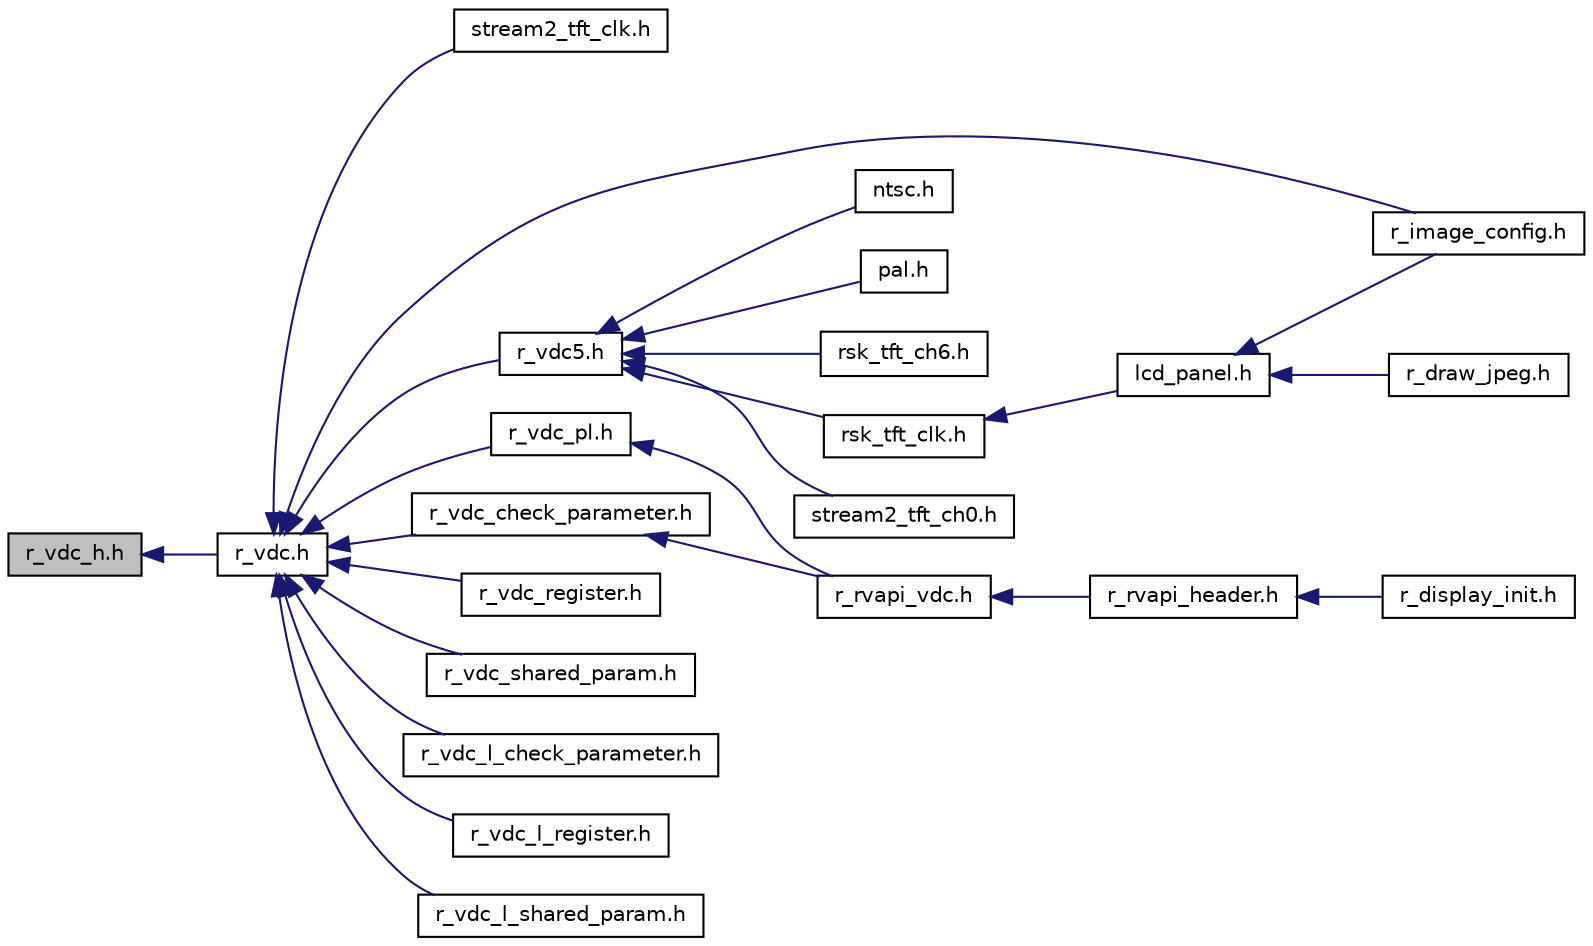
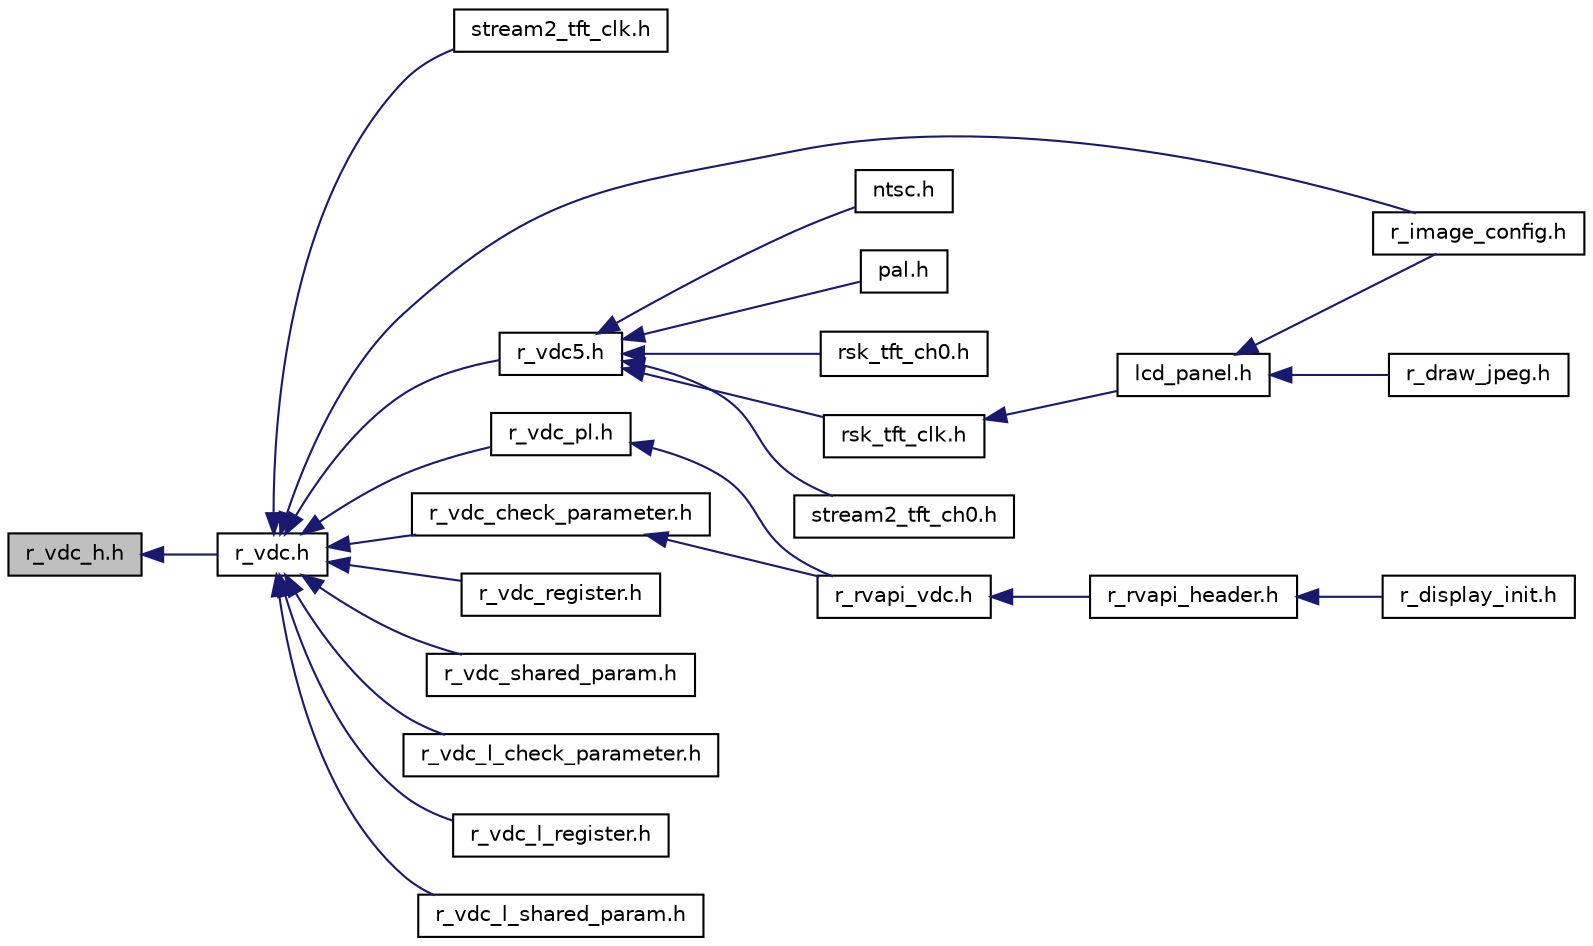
(904, 354) -> (904, 354)
